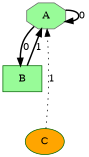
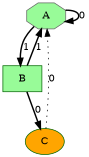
(27, 47) -> (27, 47)
(52, 79) -> (52, 79)
none -> (32, 107)
